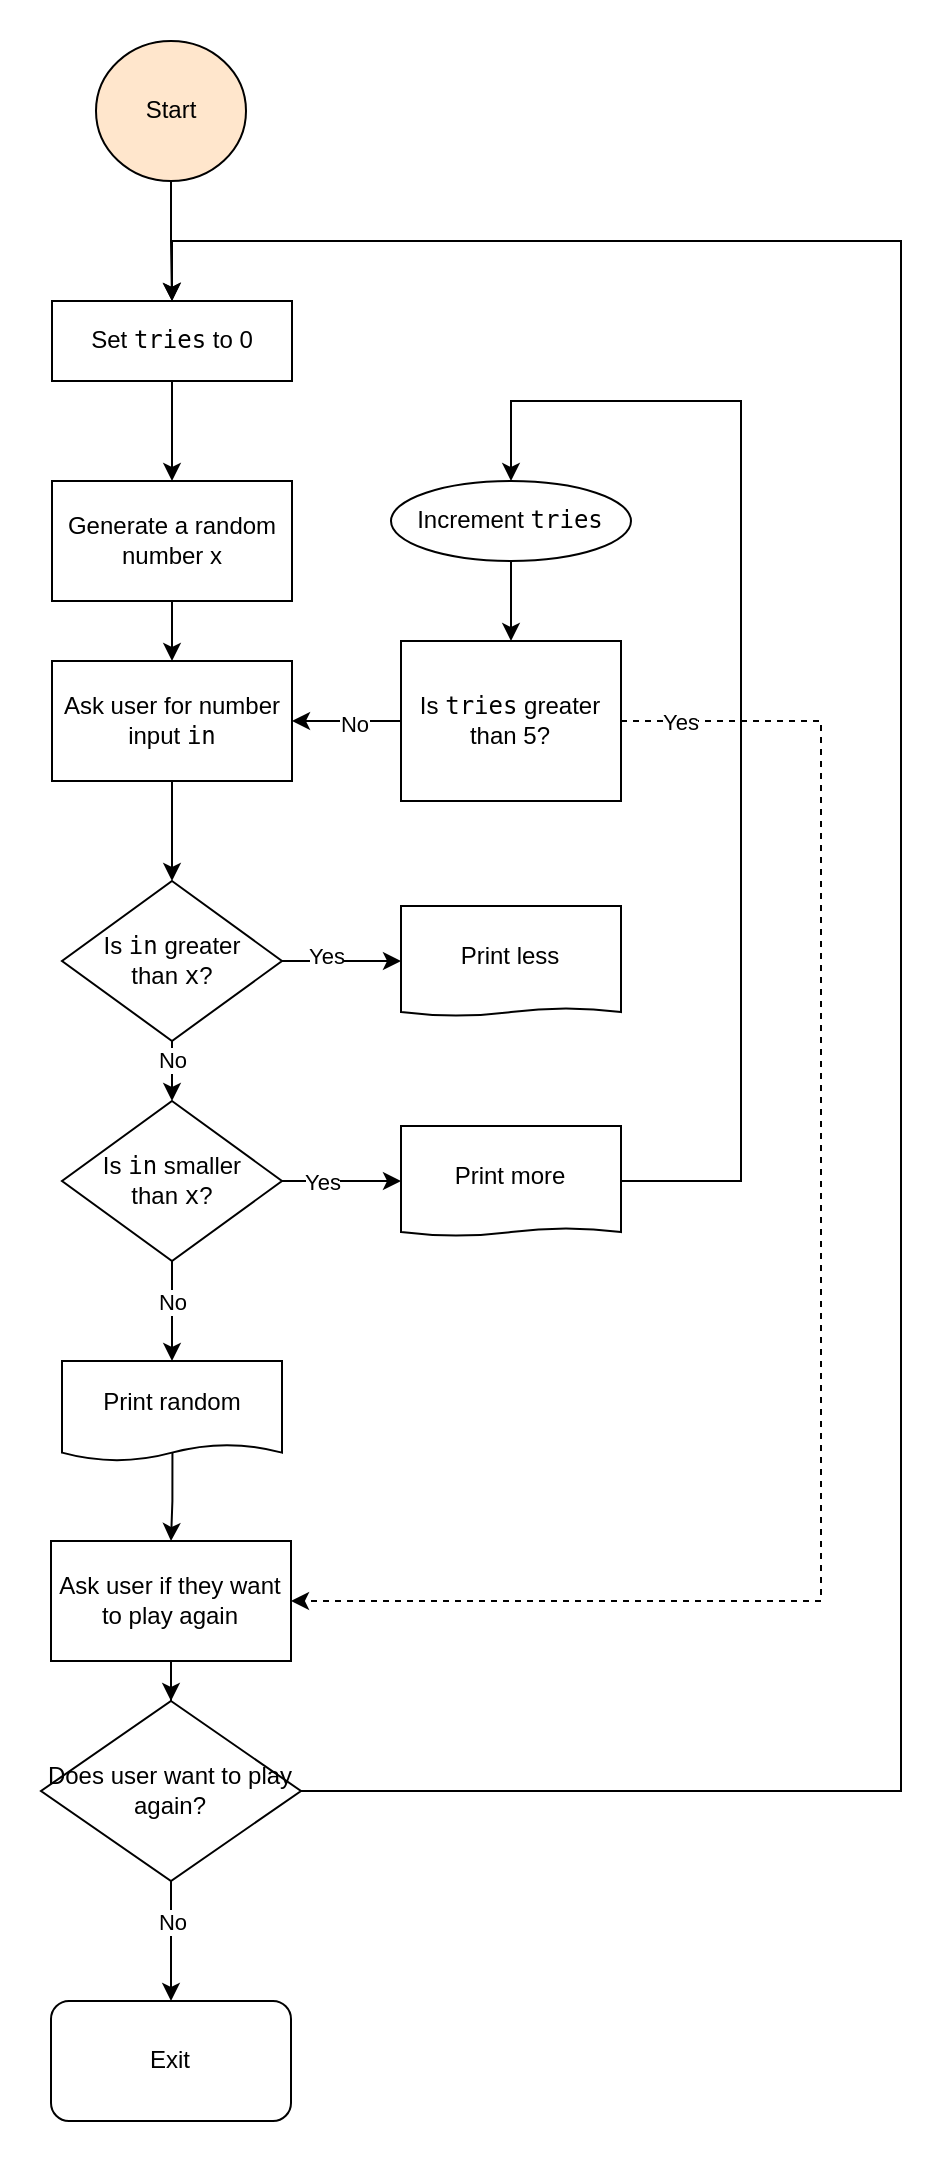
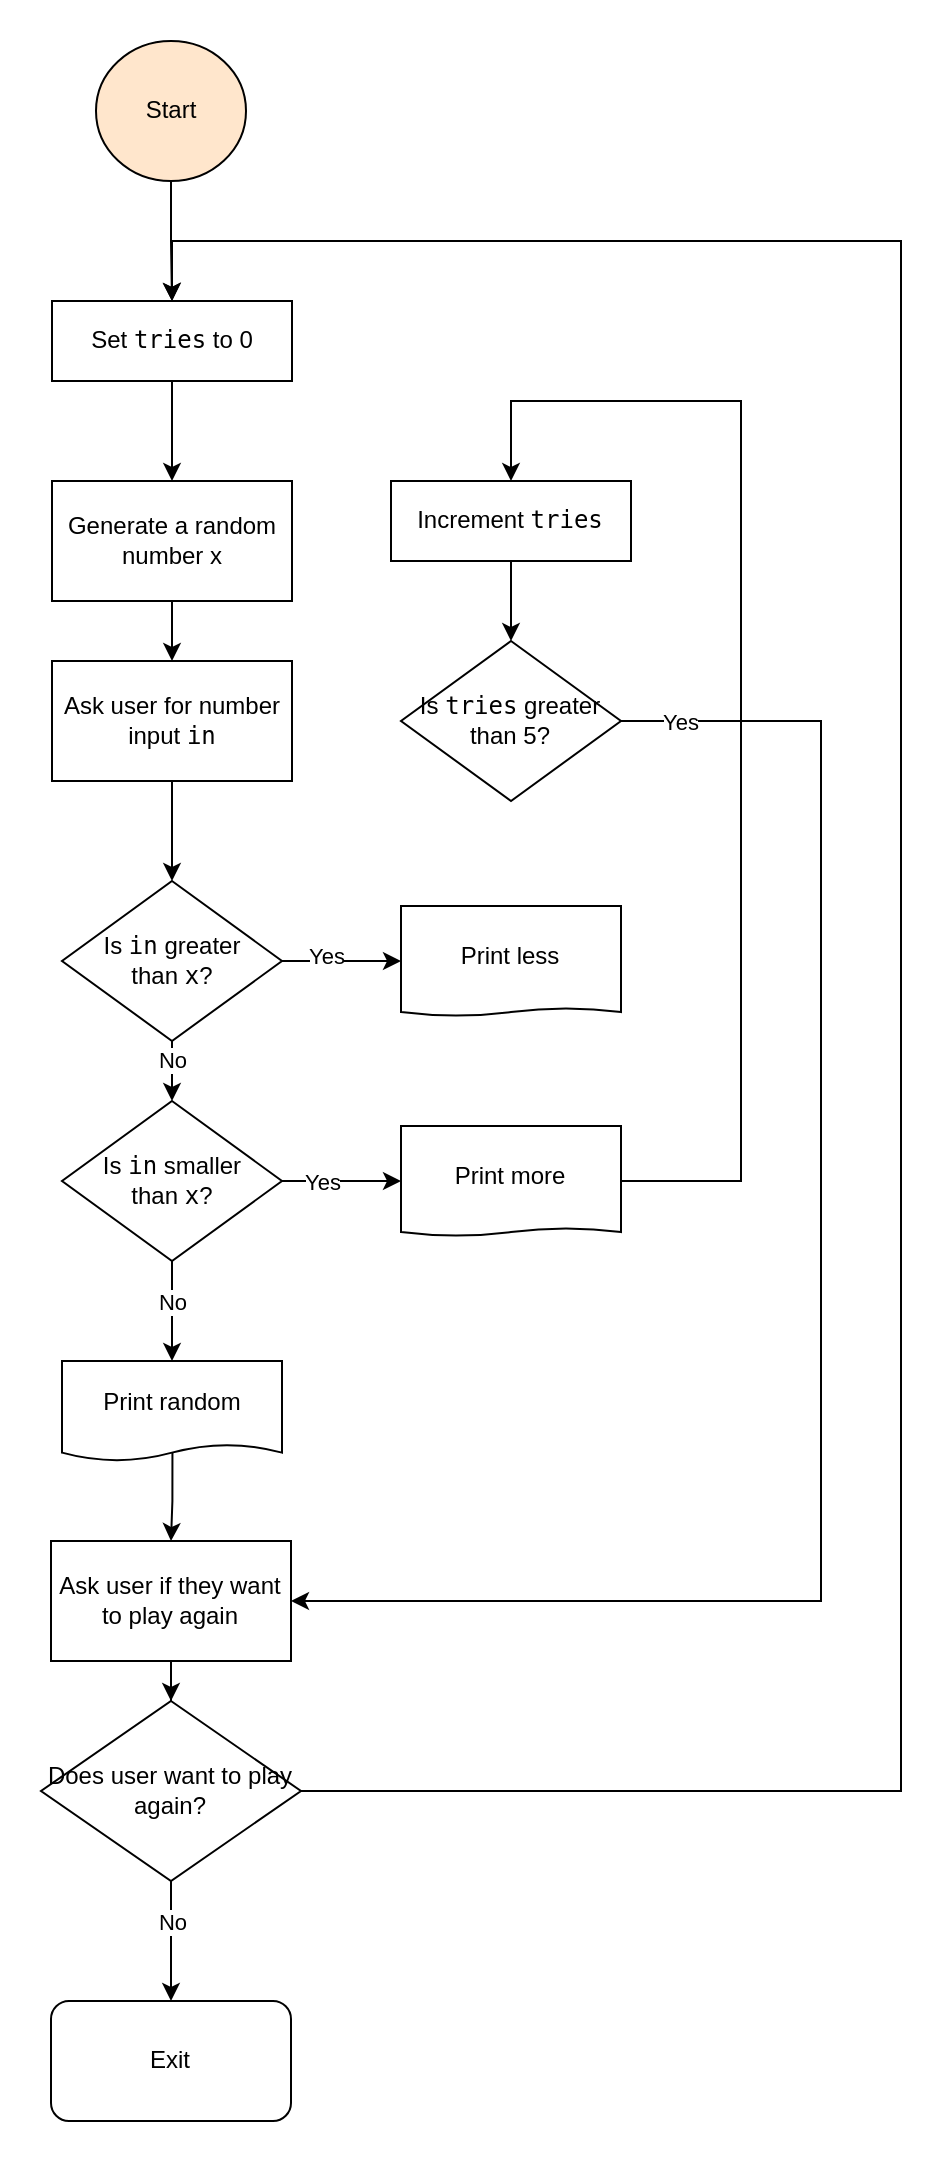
(511, 521) -> (511, 521)
(353, 721) -> none
(511, 721) -> (511, 721)
(821, 1381) -> (821, 1381)
